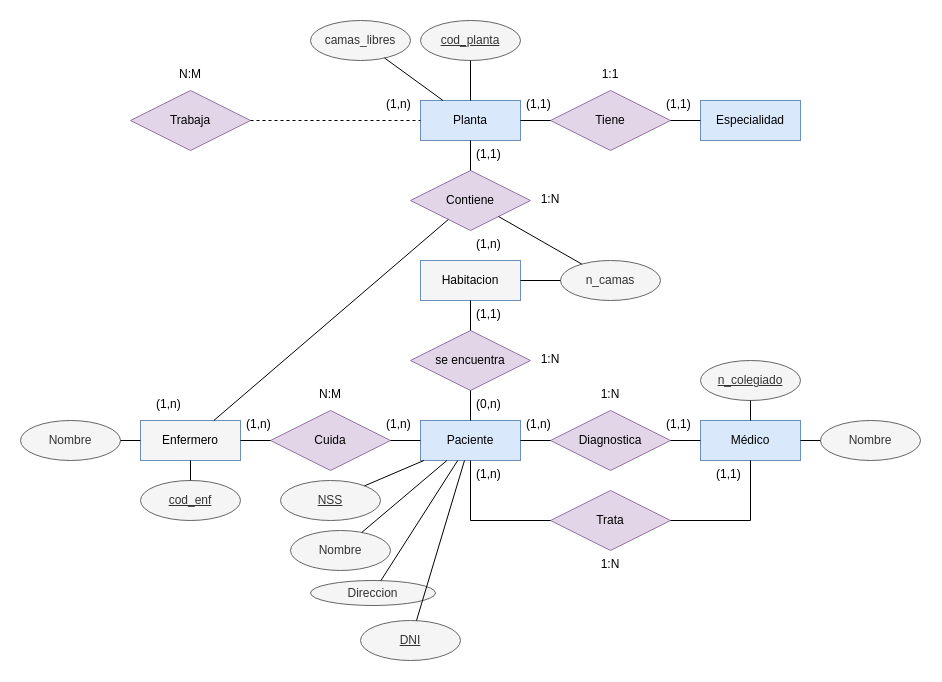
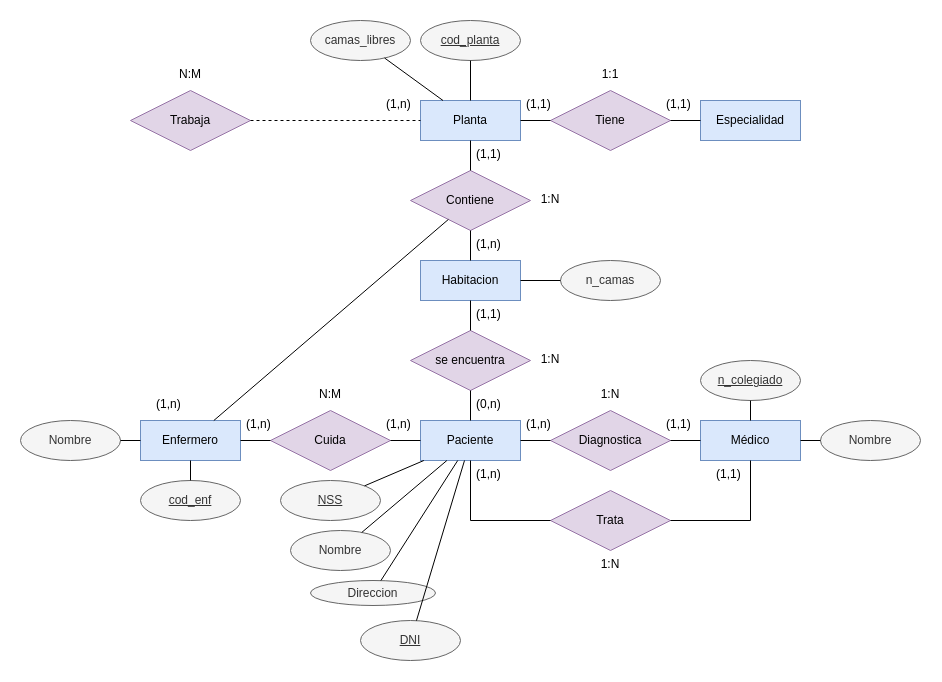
(540, 240) -> (471, 246)
(471, 281) -> (471, 281)
(191, 441) -> (191, 441)
